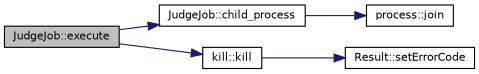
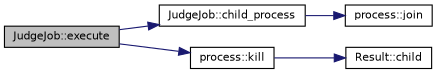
(232, 58) -> (232, 58)
(410, 58) -> (389, 58)
